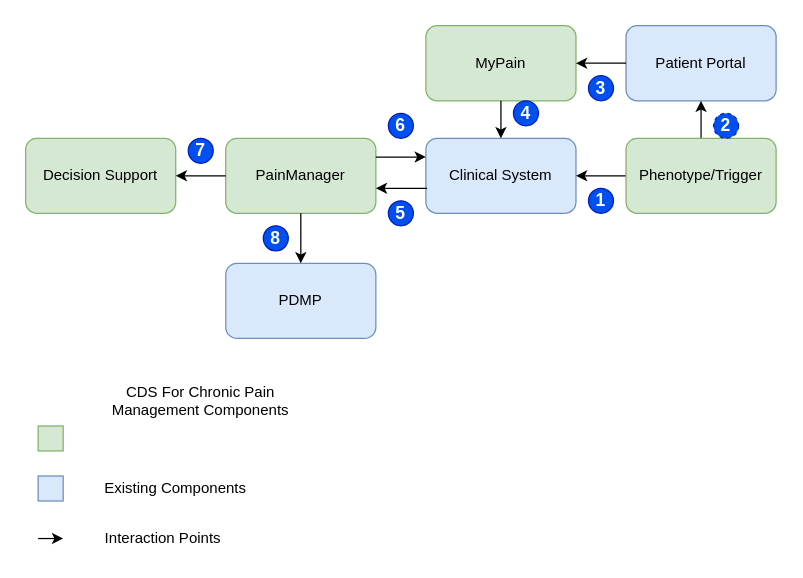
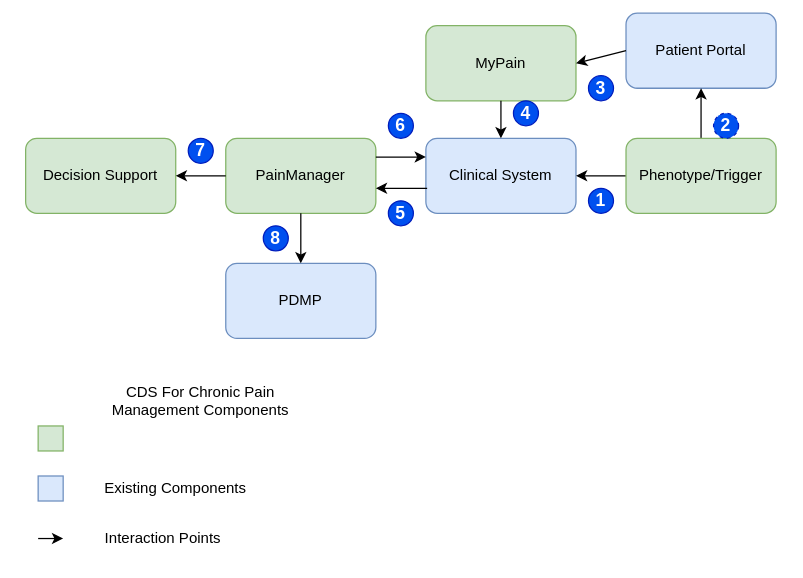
(701, 63) -> (701, 51)
